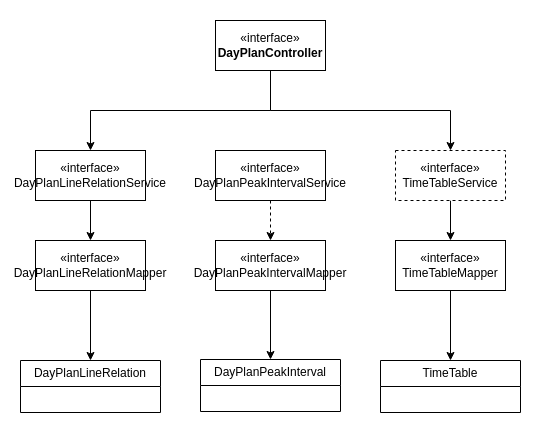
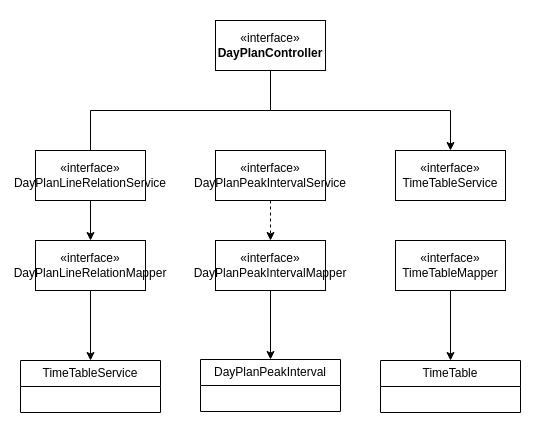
(91, 142) -> (91, 145)
(451, 176) -> (451, 176)
(451, 217) -> none
(91, 374) -> (91, 374)
